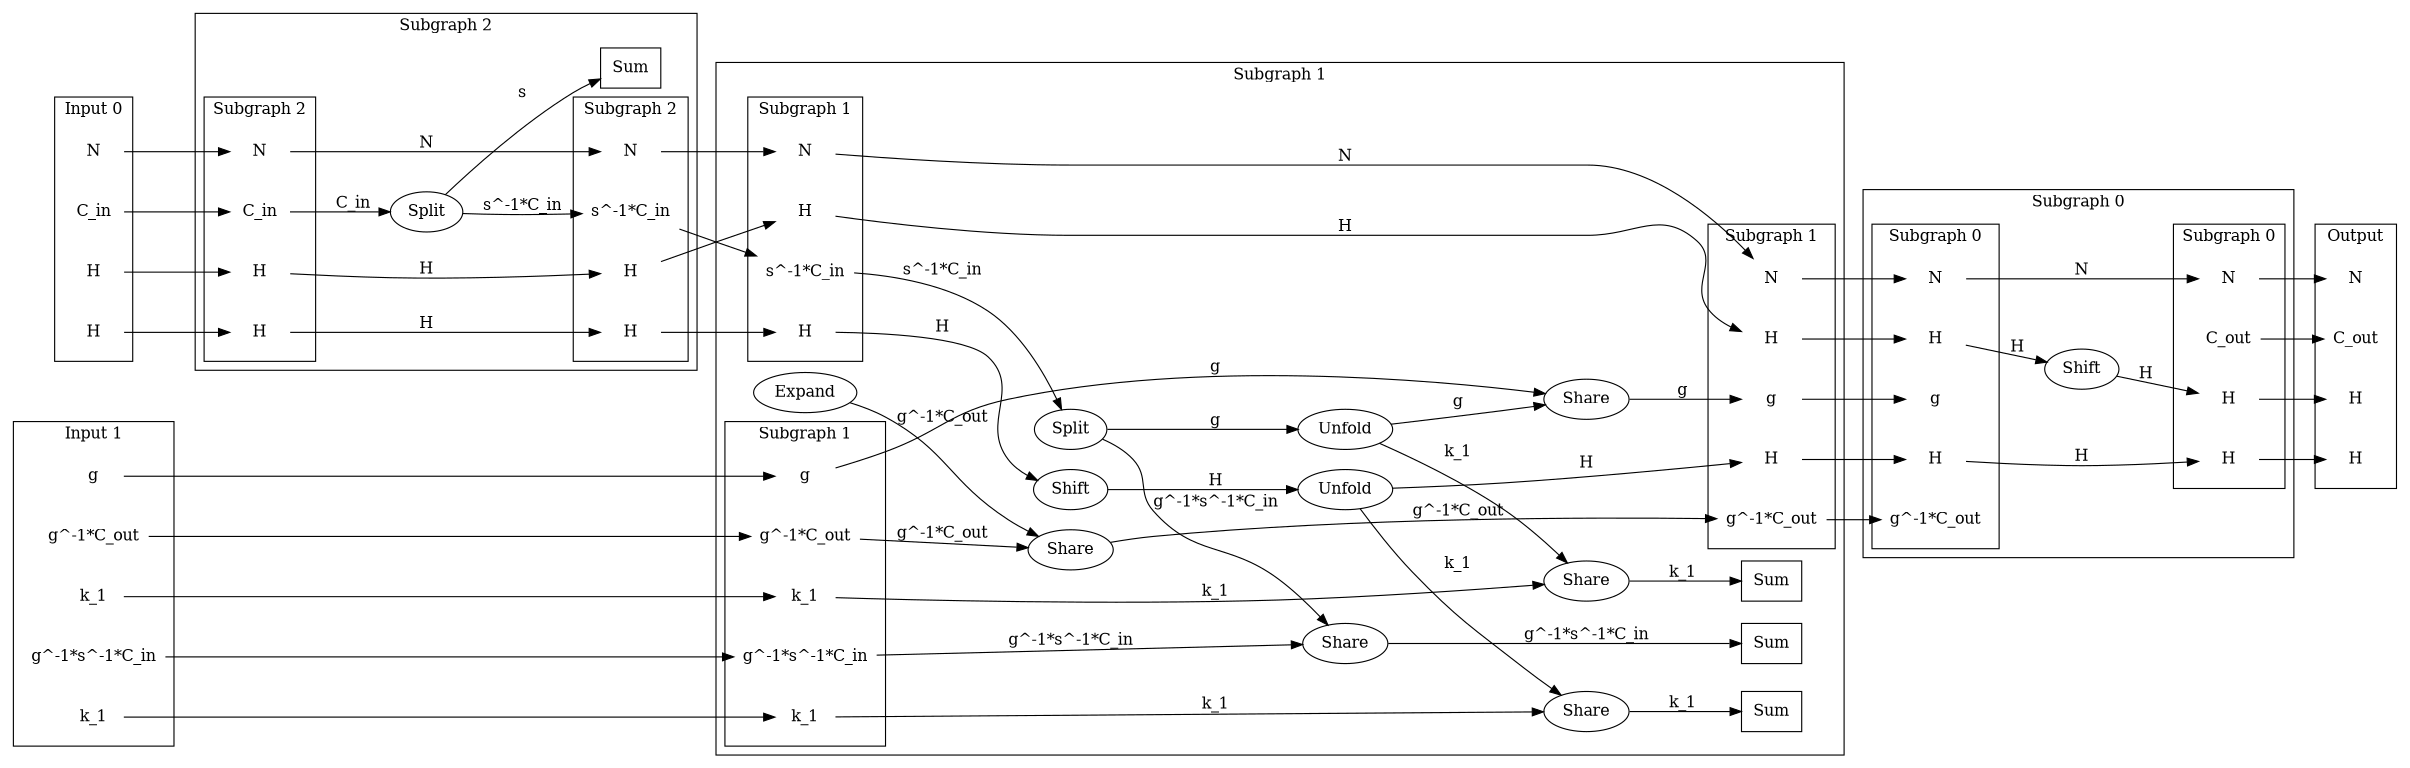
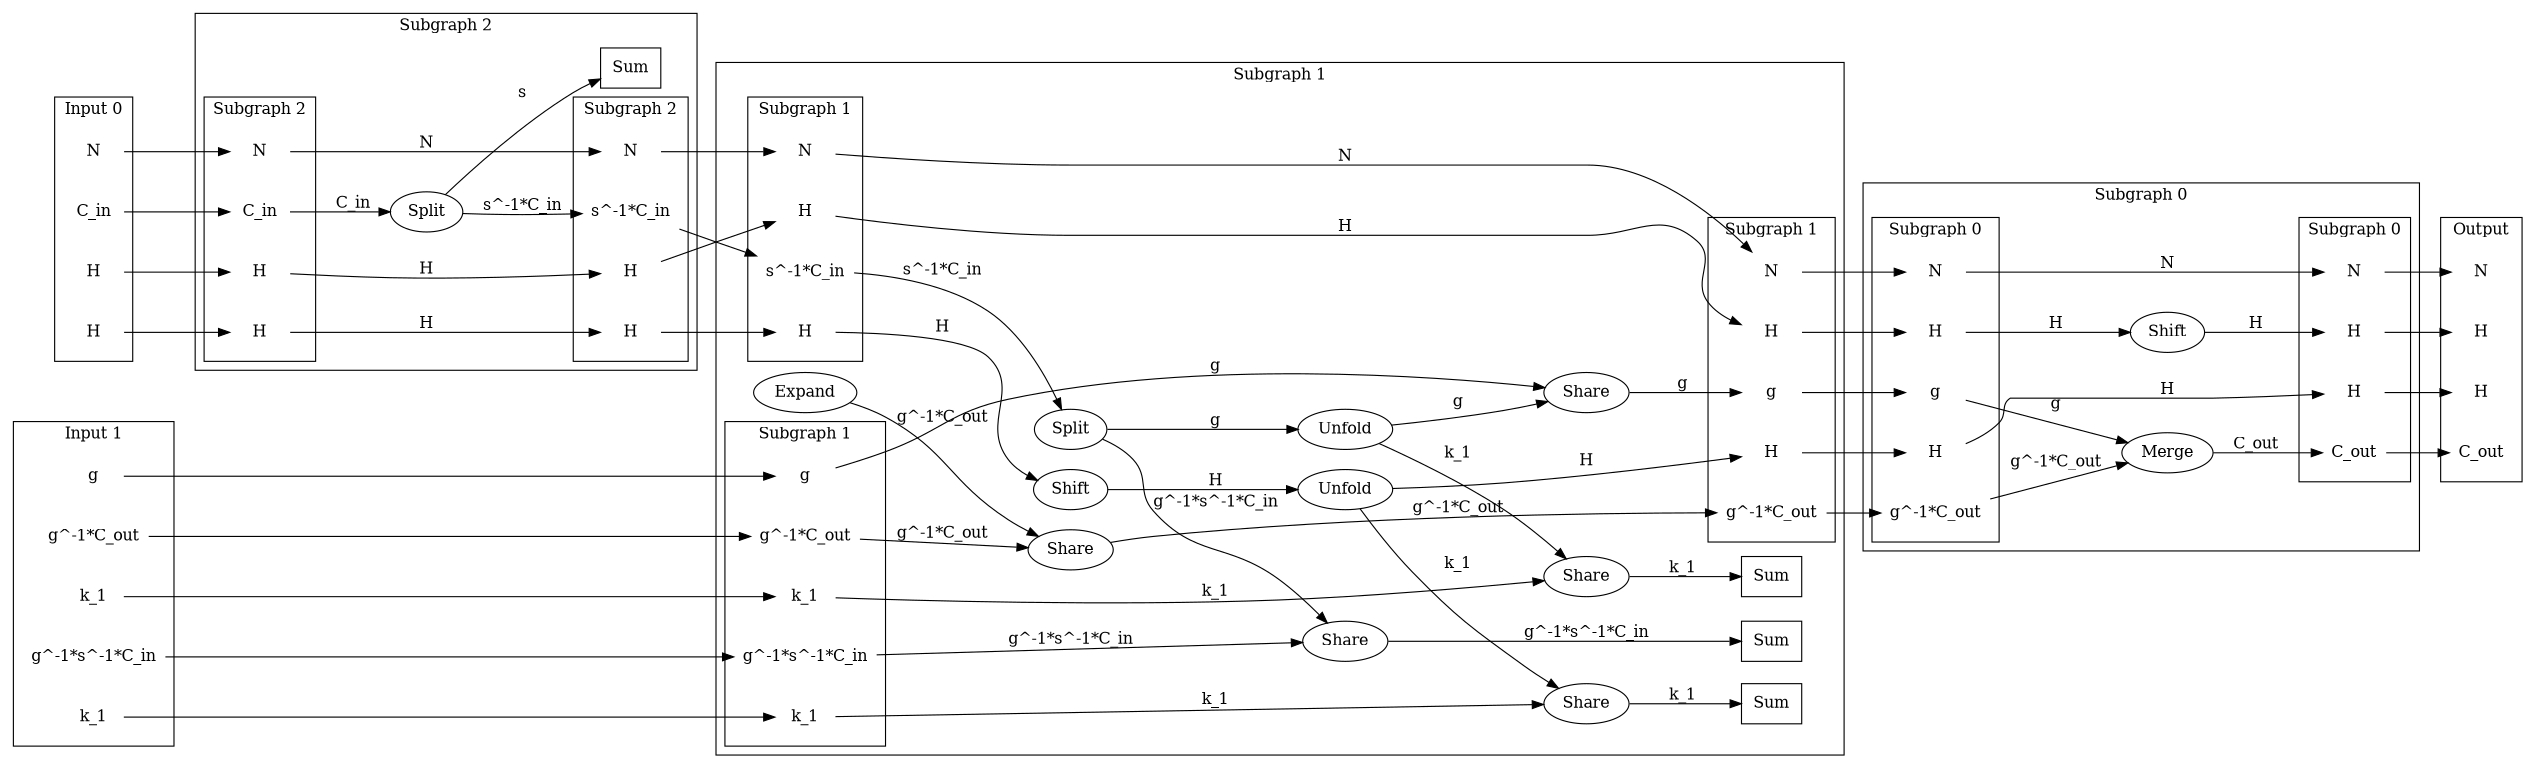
none -> (2167, 453)
